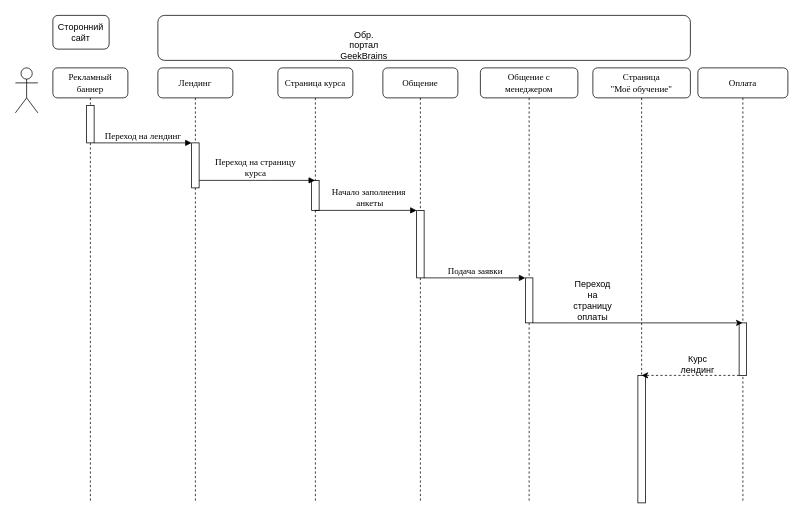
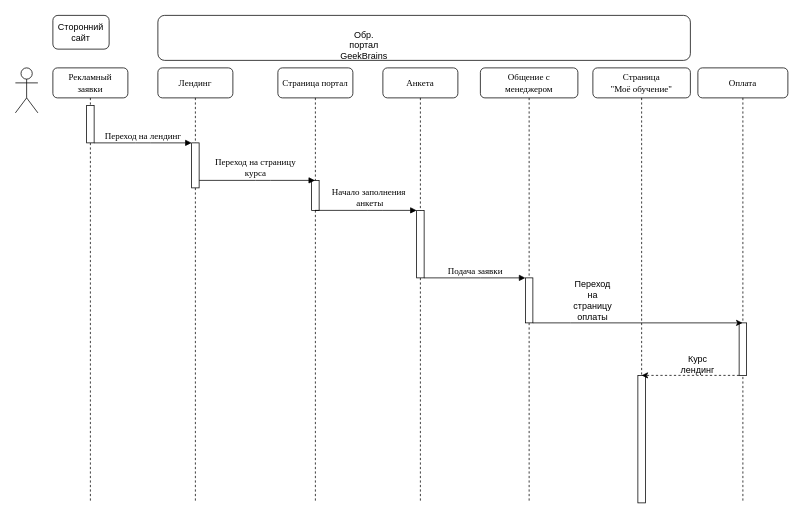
(90, 83) -> (90, 83)
(315, 83) -> (315, 83)
(420, 83) -> (420, 83)
